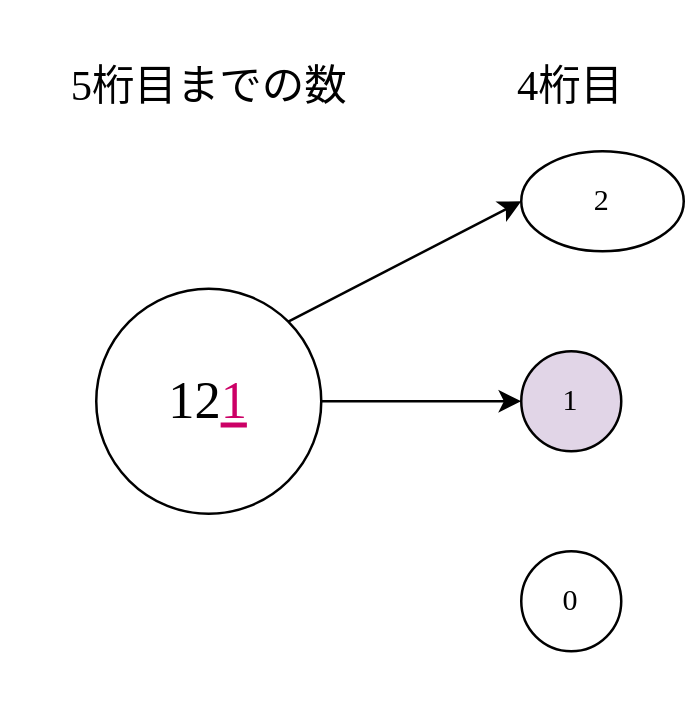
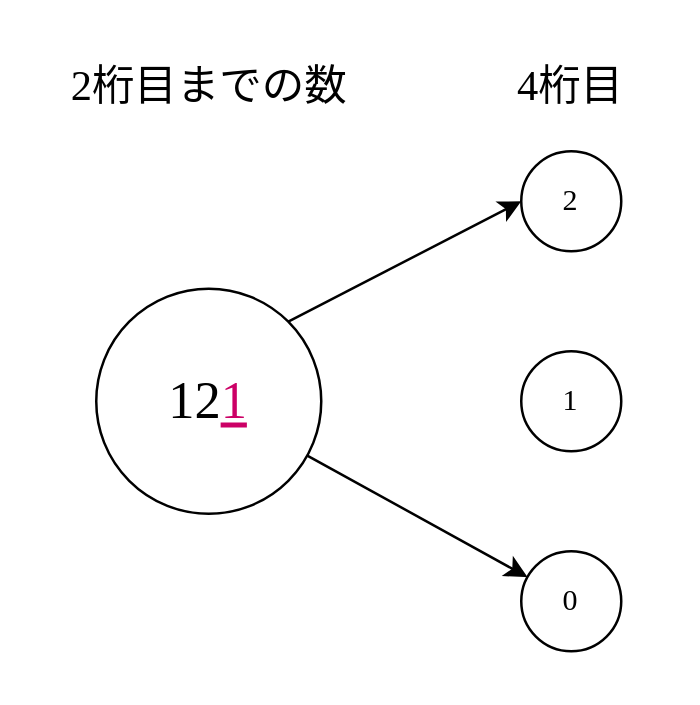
(210, 89) -> (210, 89)
(603, 201) -> (571, 201)
(413, 401) -> (410, 512)
(571, 401) -> (571, 401)
